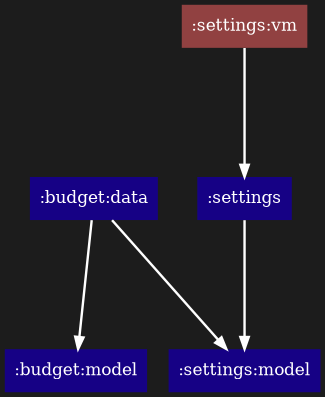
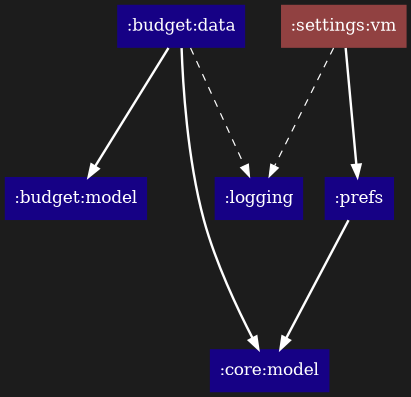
(245, 199) -> (359, 199)
none -> (259, 199)
(245, 371) -> (270, 371)
